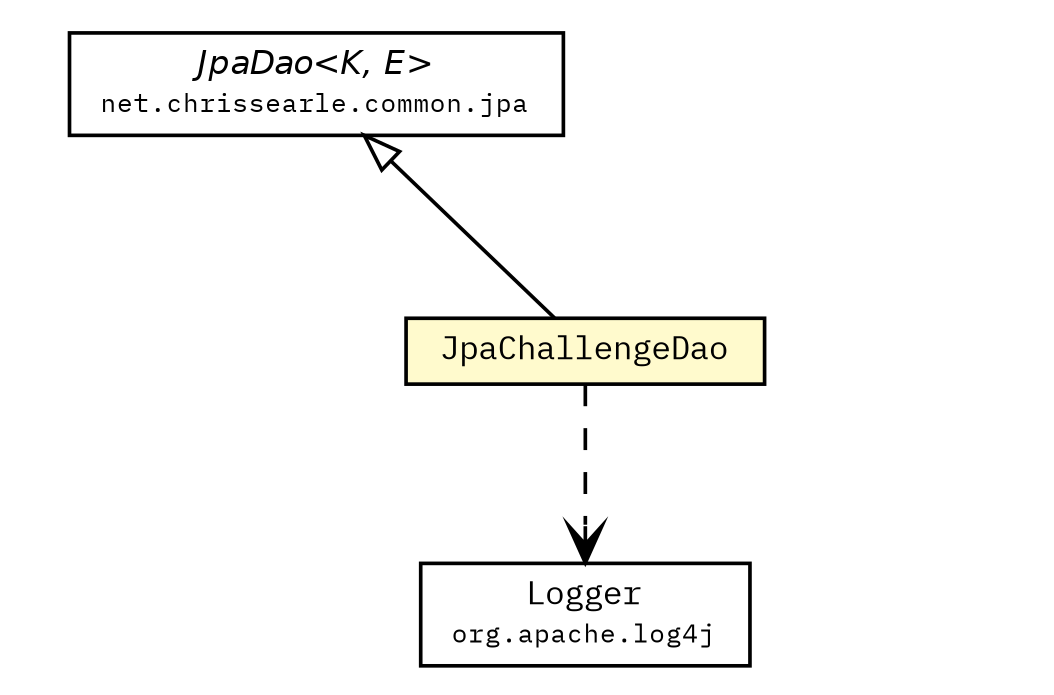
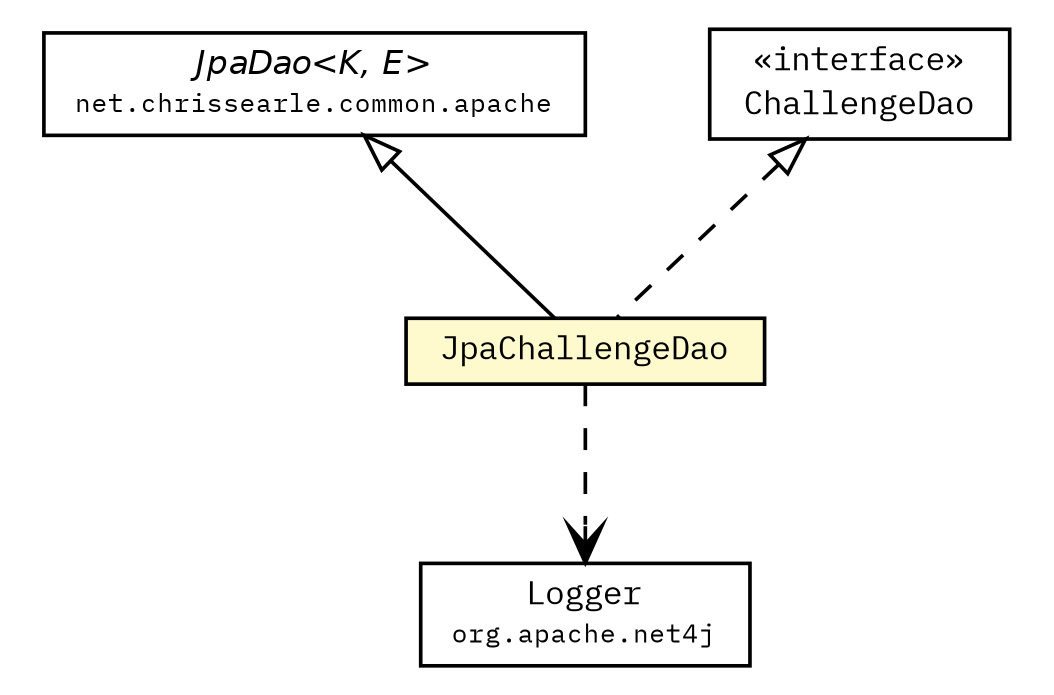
none -> (860, 84)
(316, 104) -> (315, 104)
(585, 635) -> (585, 635)
